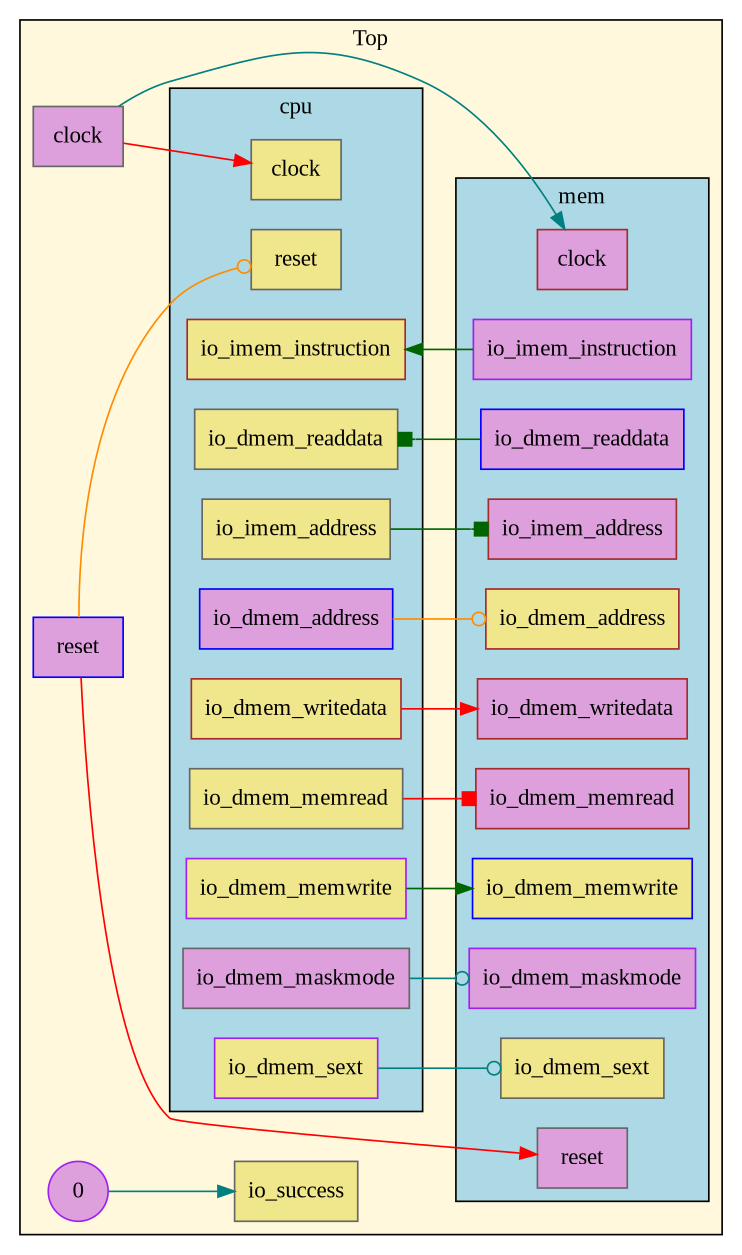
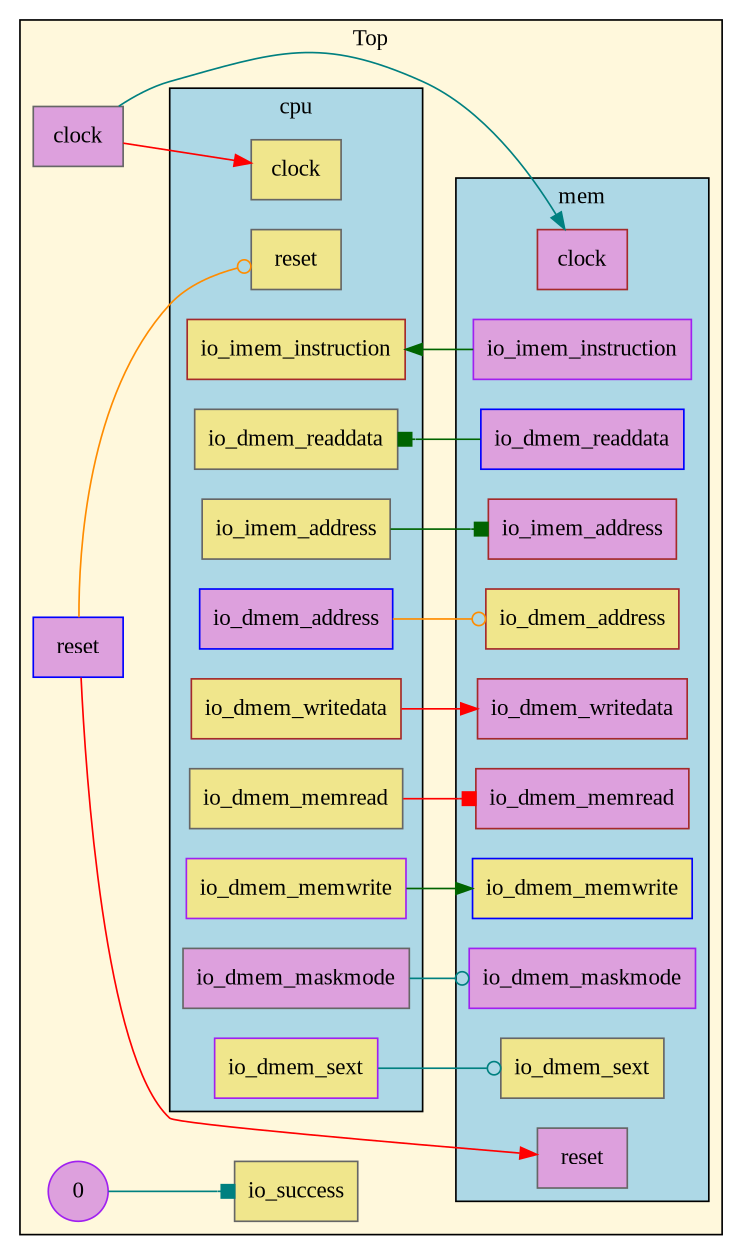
(163, 1191) -> (163, 1191)
